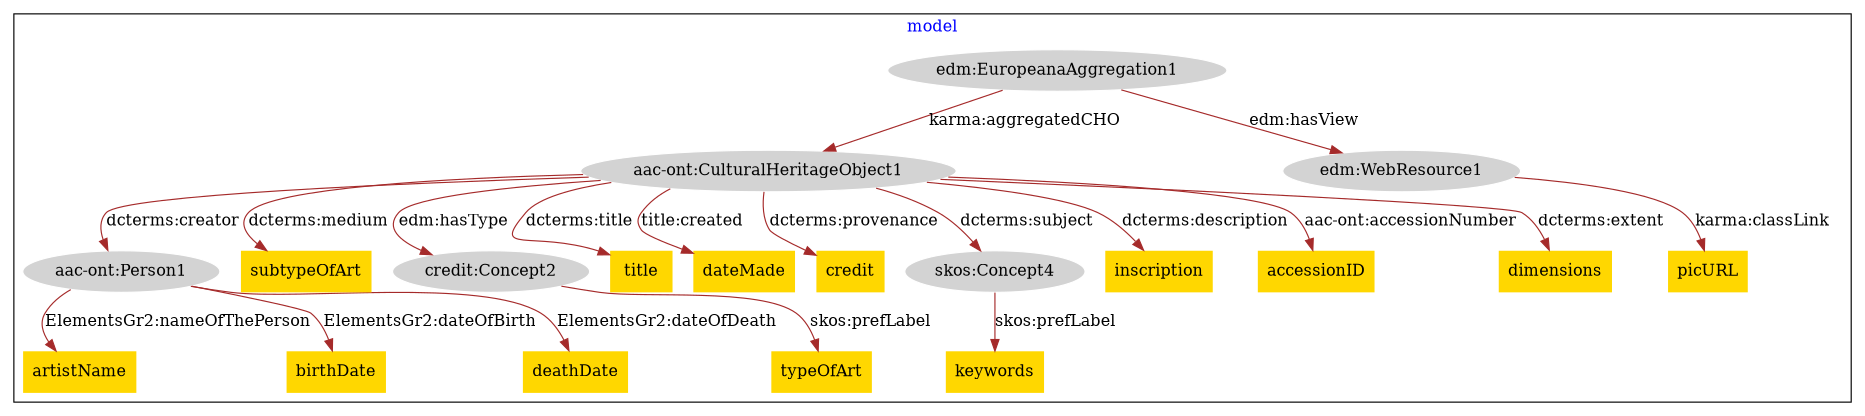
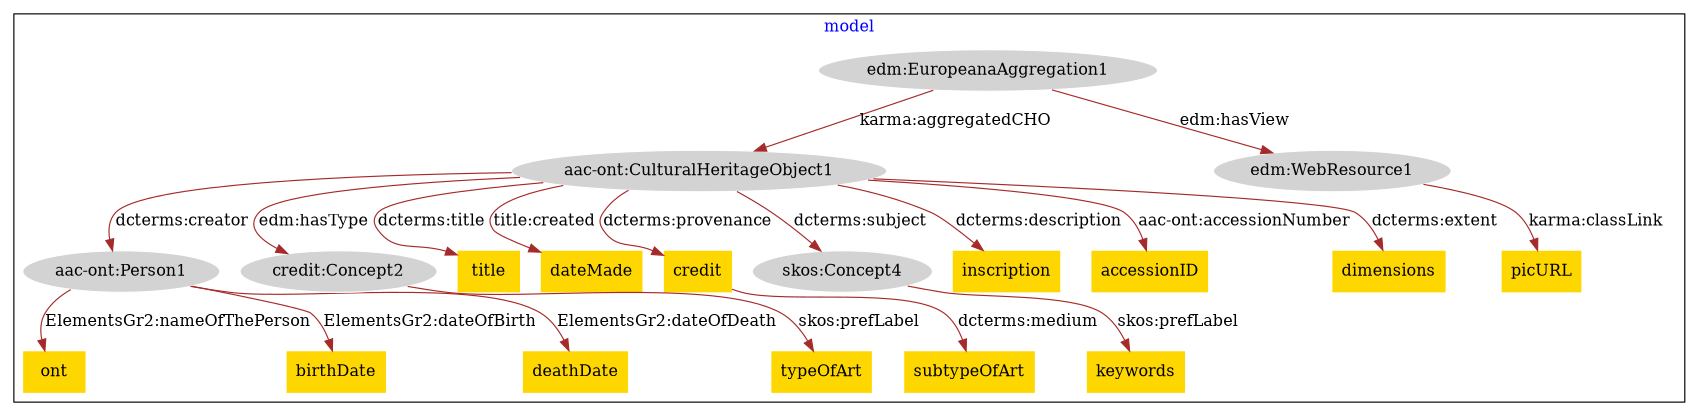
(395, 184) -> (855, 297)
(80, 372) -> (54, 372)
